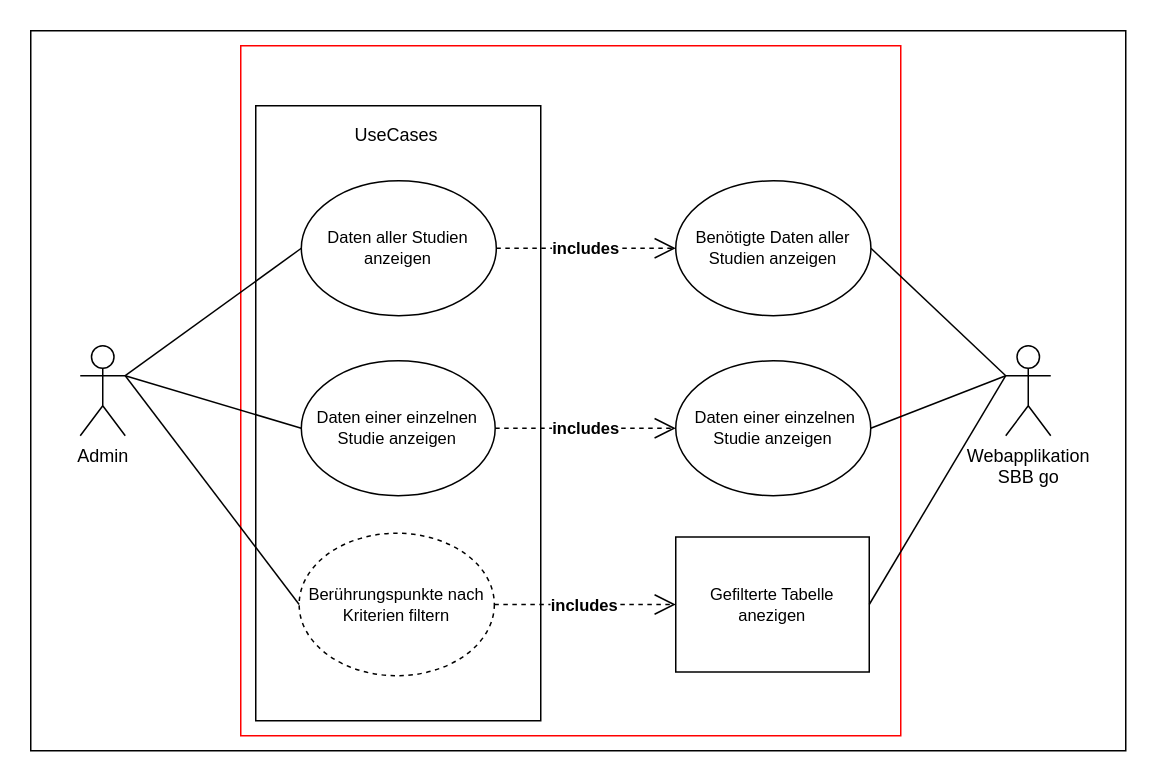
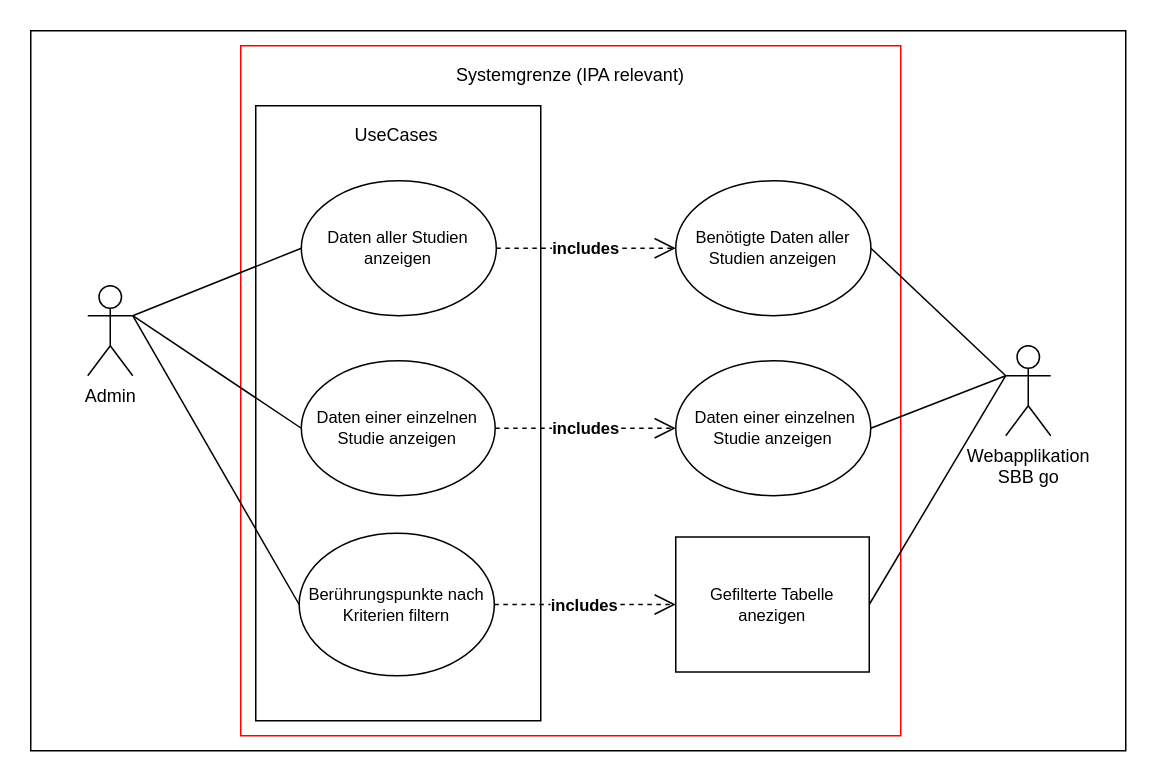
none -> (571, 76)
(103, 391) -> (110, 331)
(397, 605) -> (397, 605)
